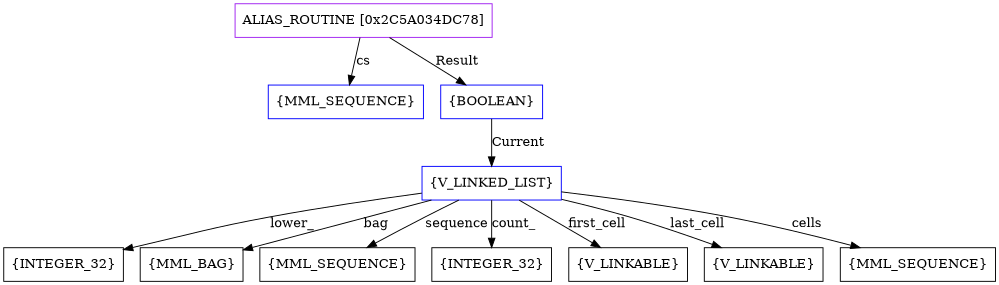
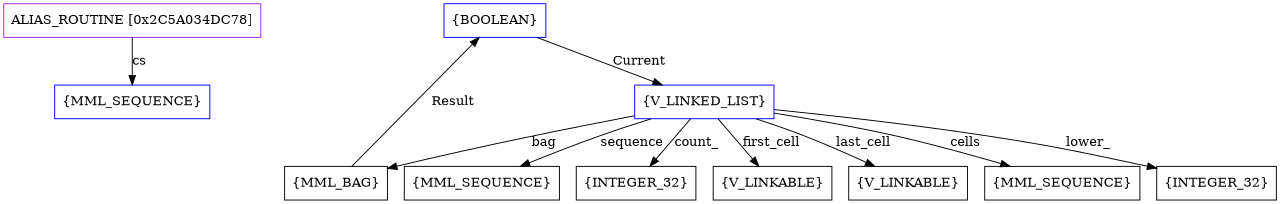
(424, 59) -> (412, 105)
